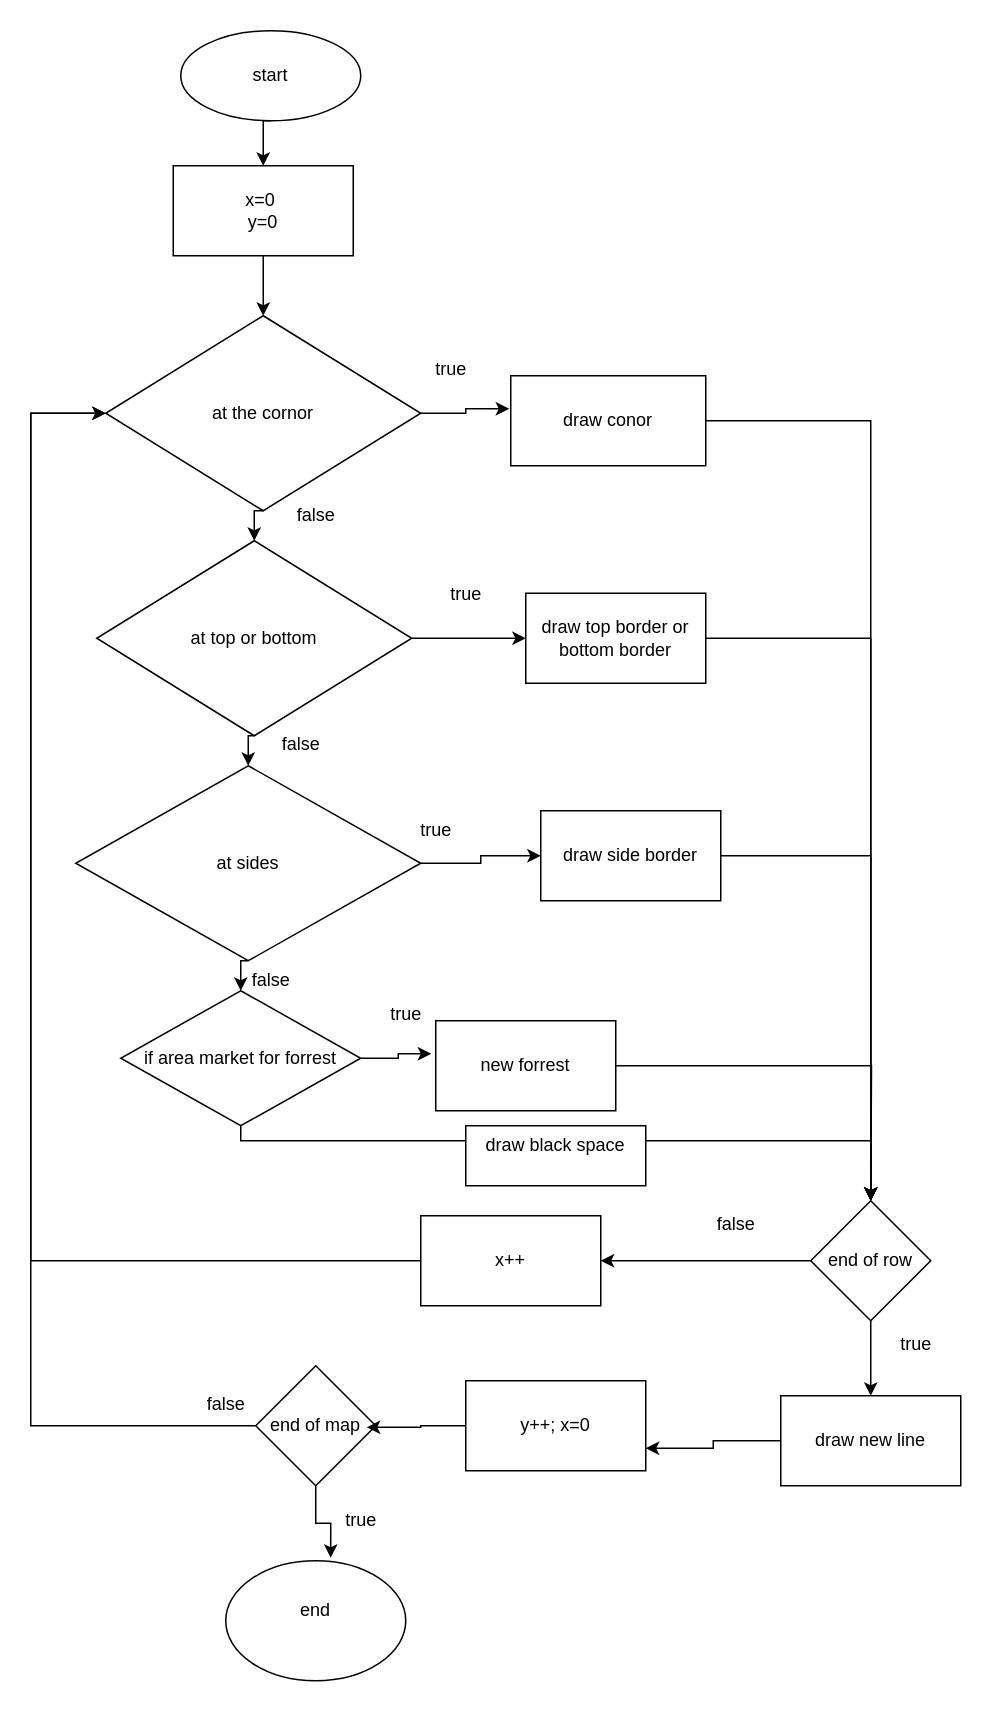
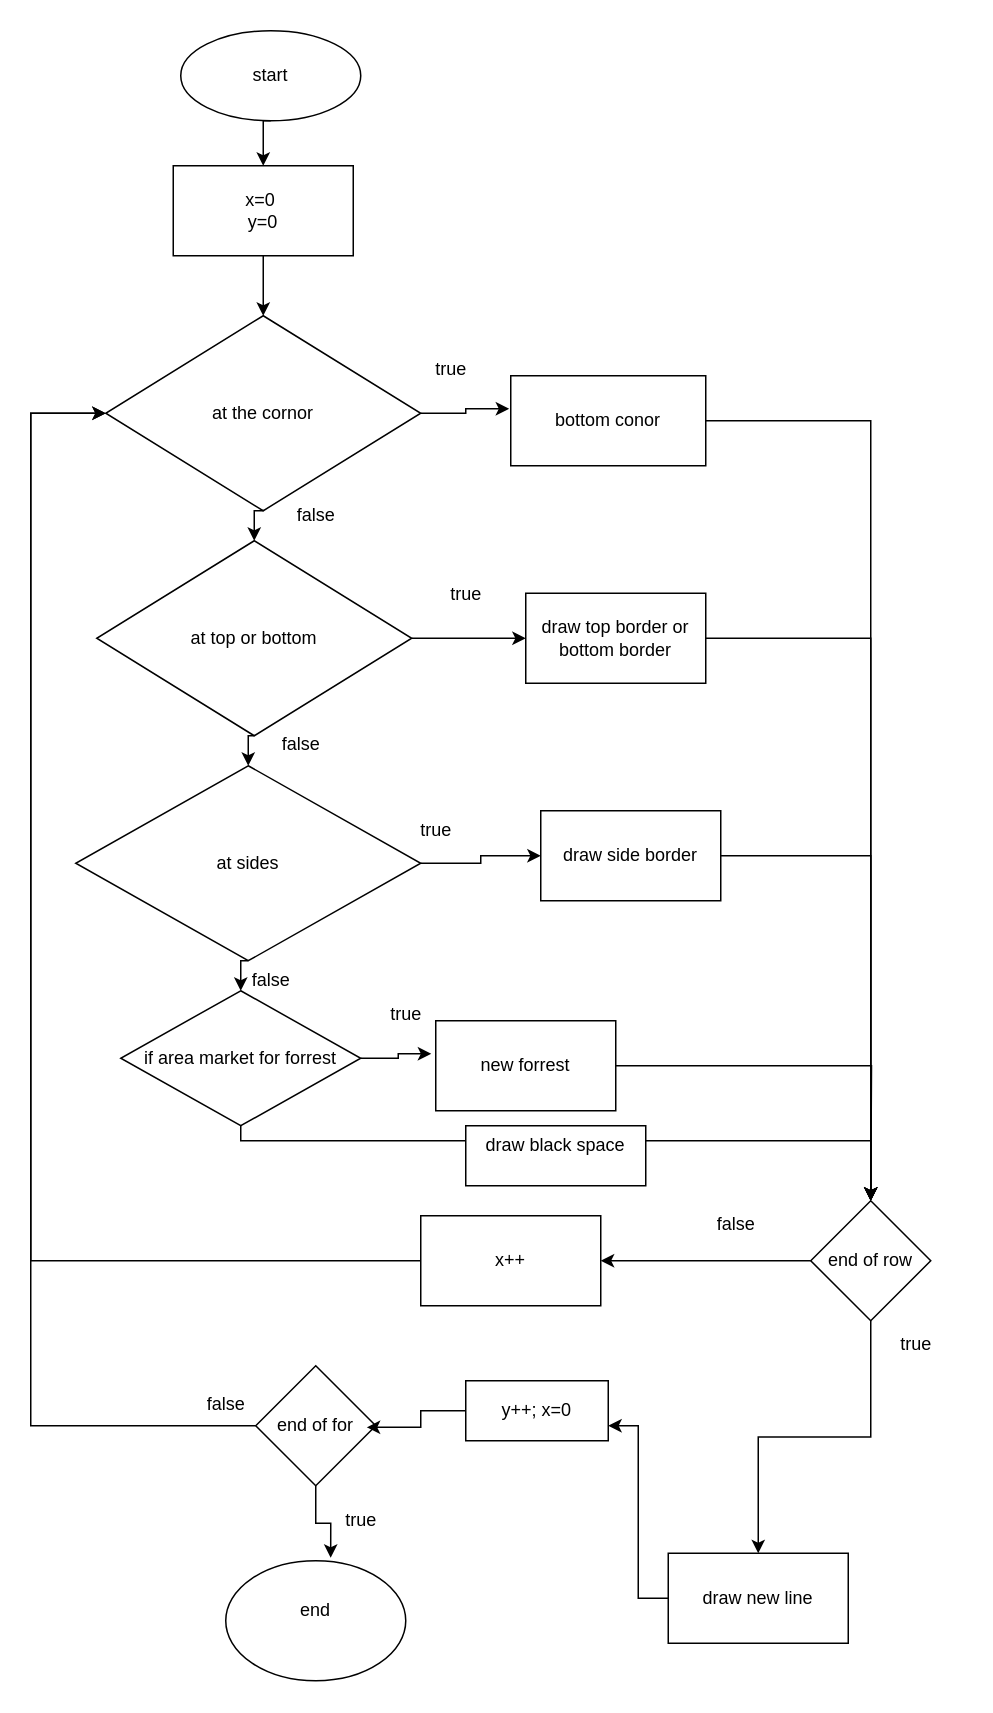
(608, 421) -> (608, 421)
(316, 1426) -> (316, 1426)
(556, 1426) -> (537, 1411)
(871, 1441) -> (758, 1598)
